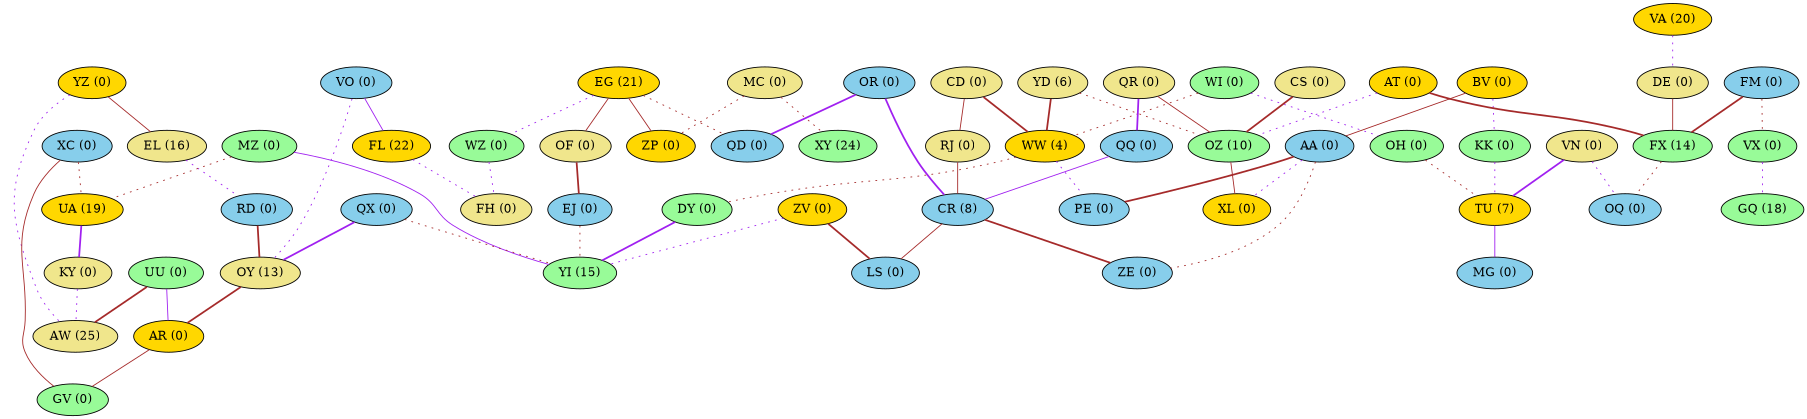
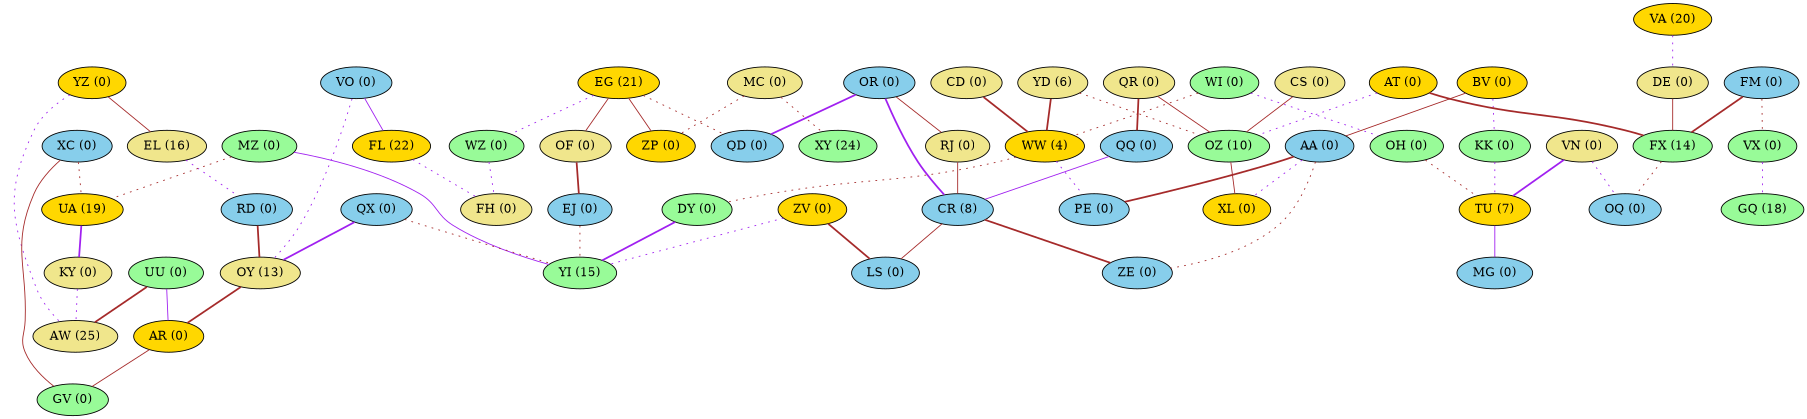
(1270, 114) -> (1270, 114)
(962, 115) -> (919, 115)
(1138, 120) -> (1138, 120)
